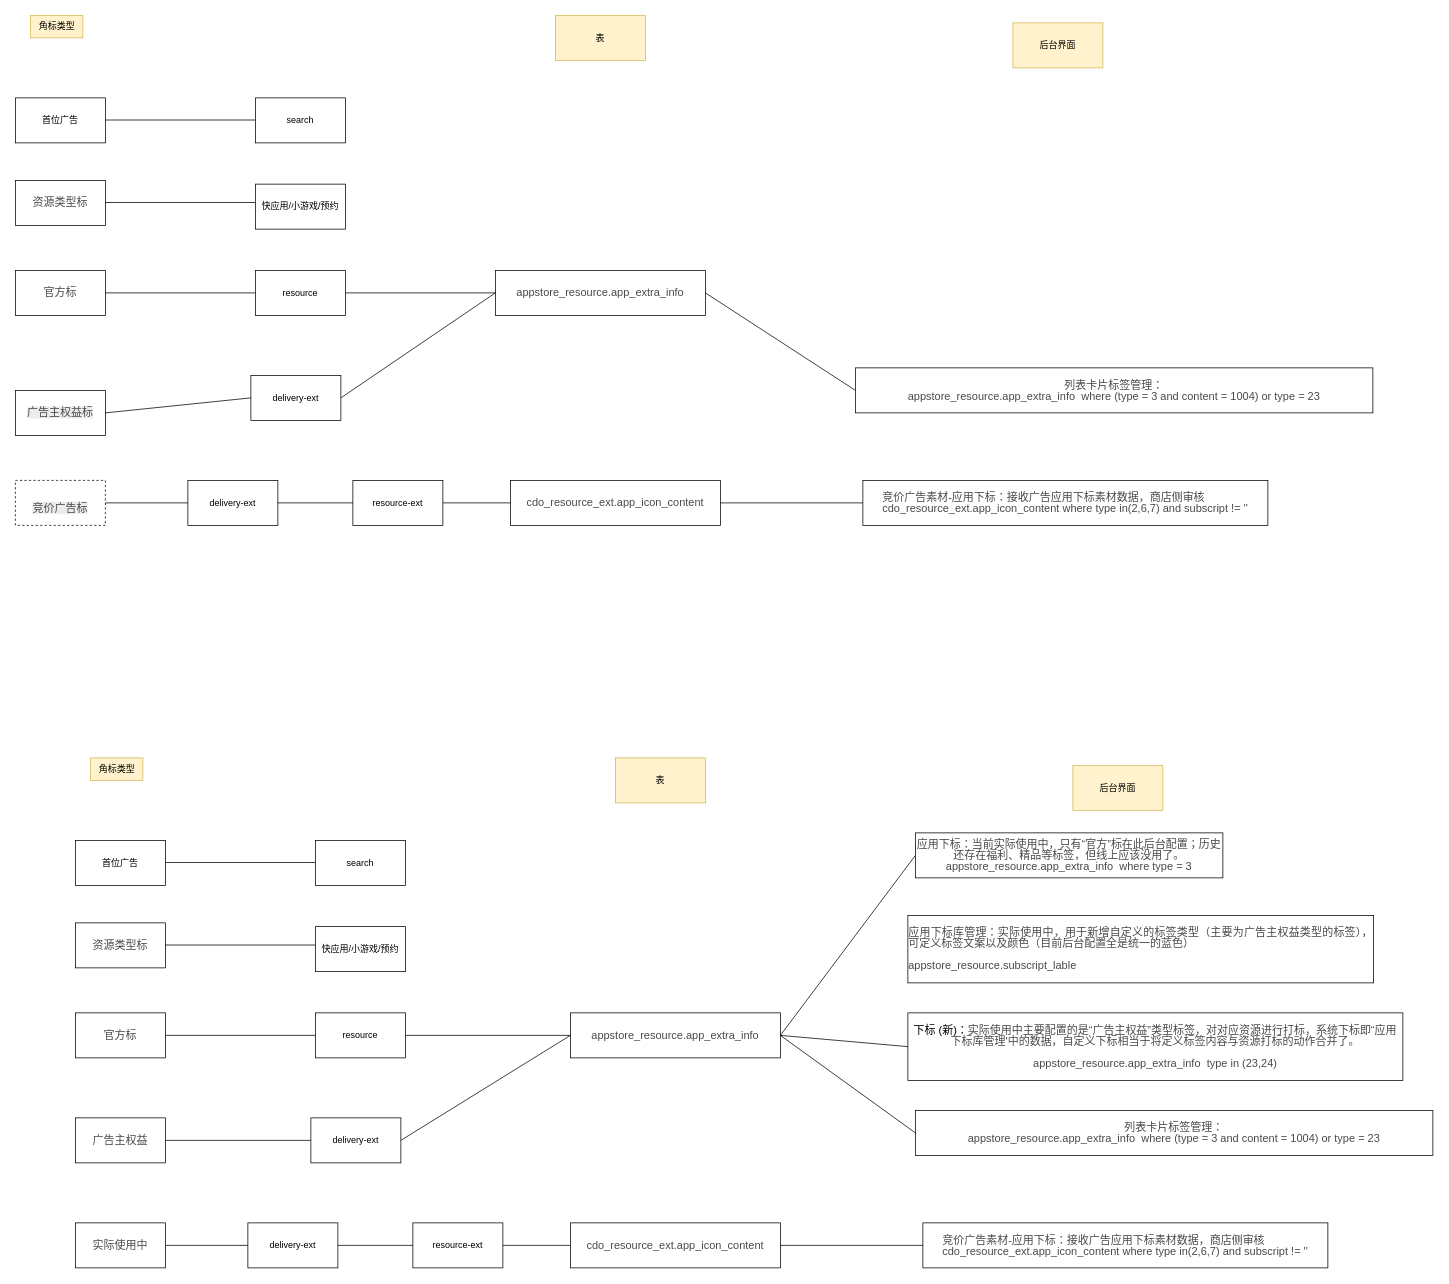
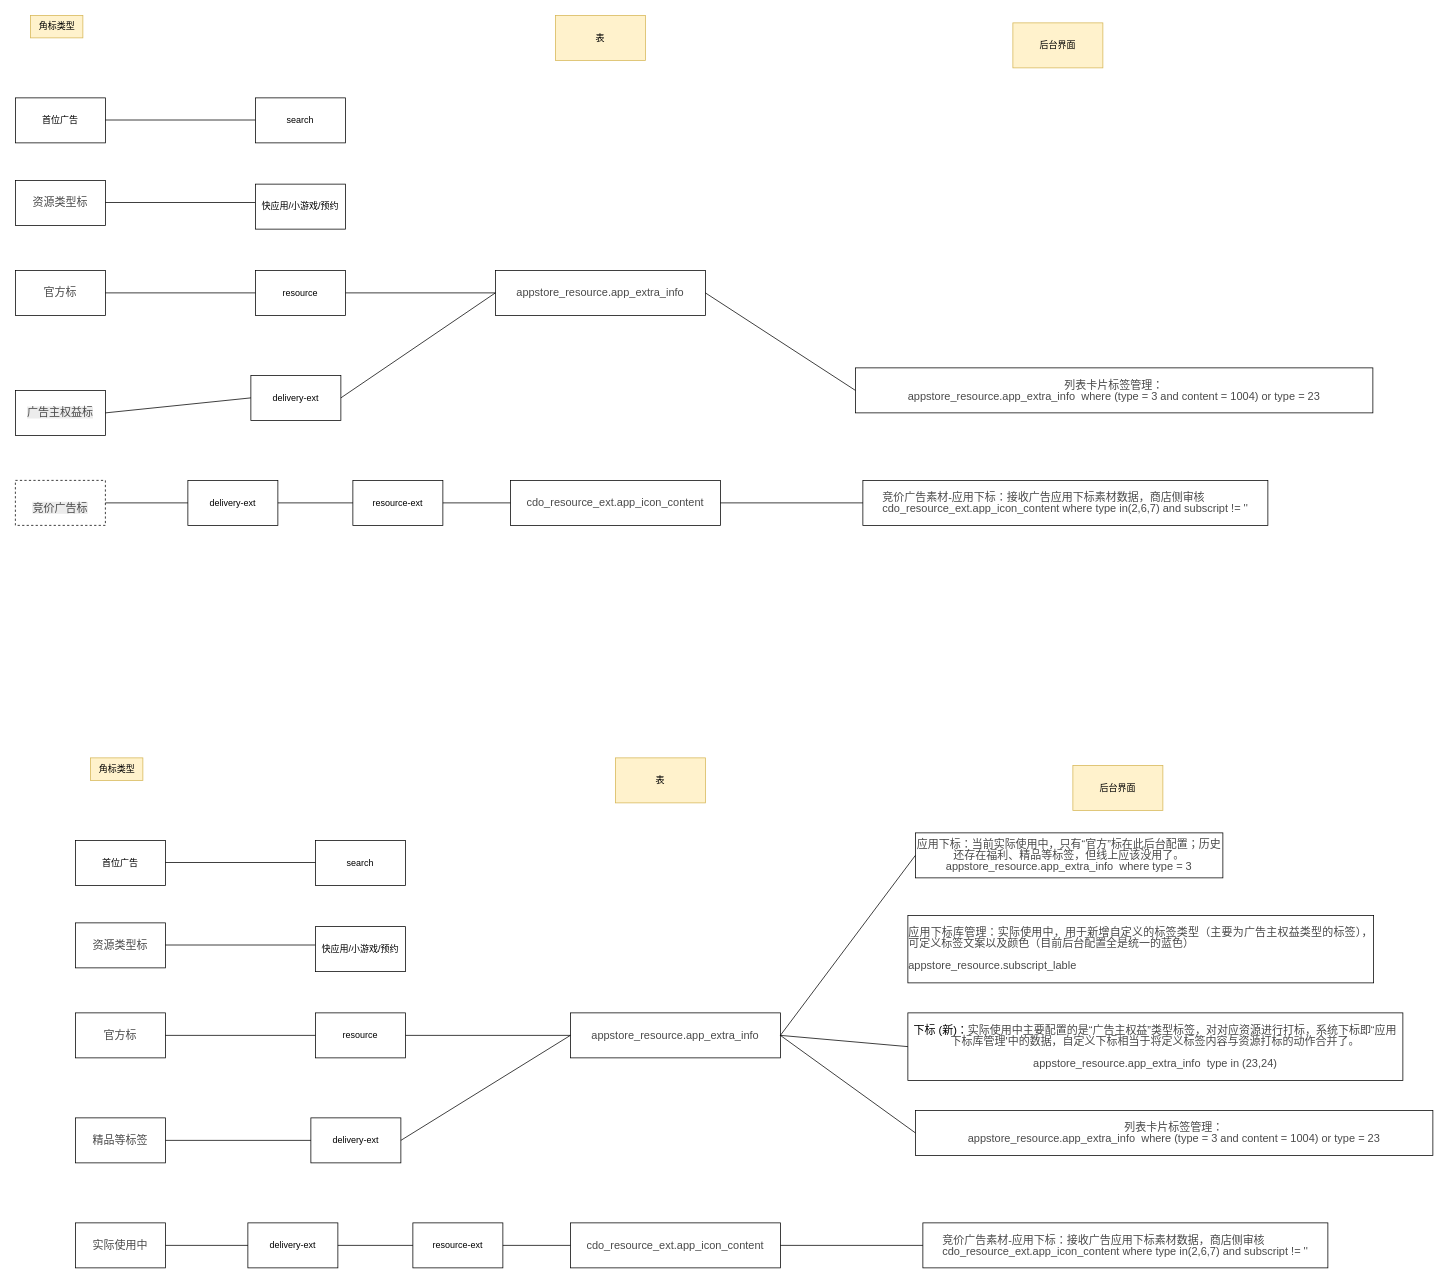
(120, 1140) -> (120, 1140)
